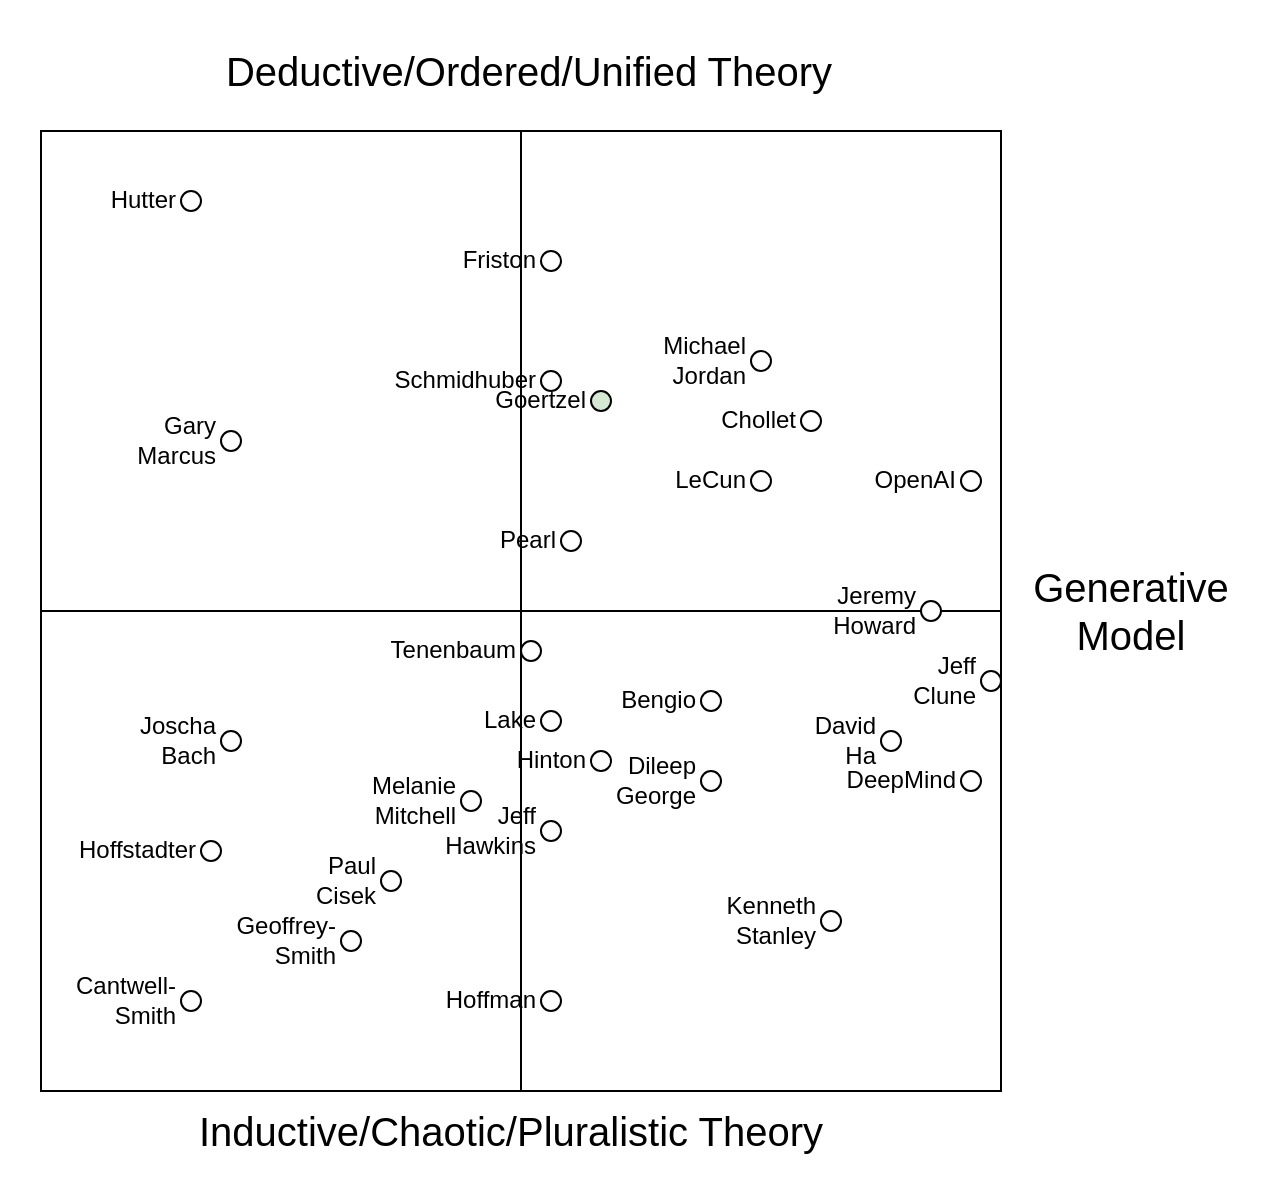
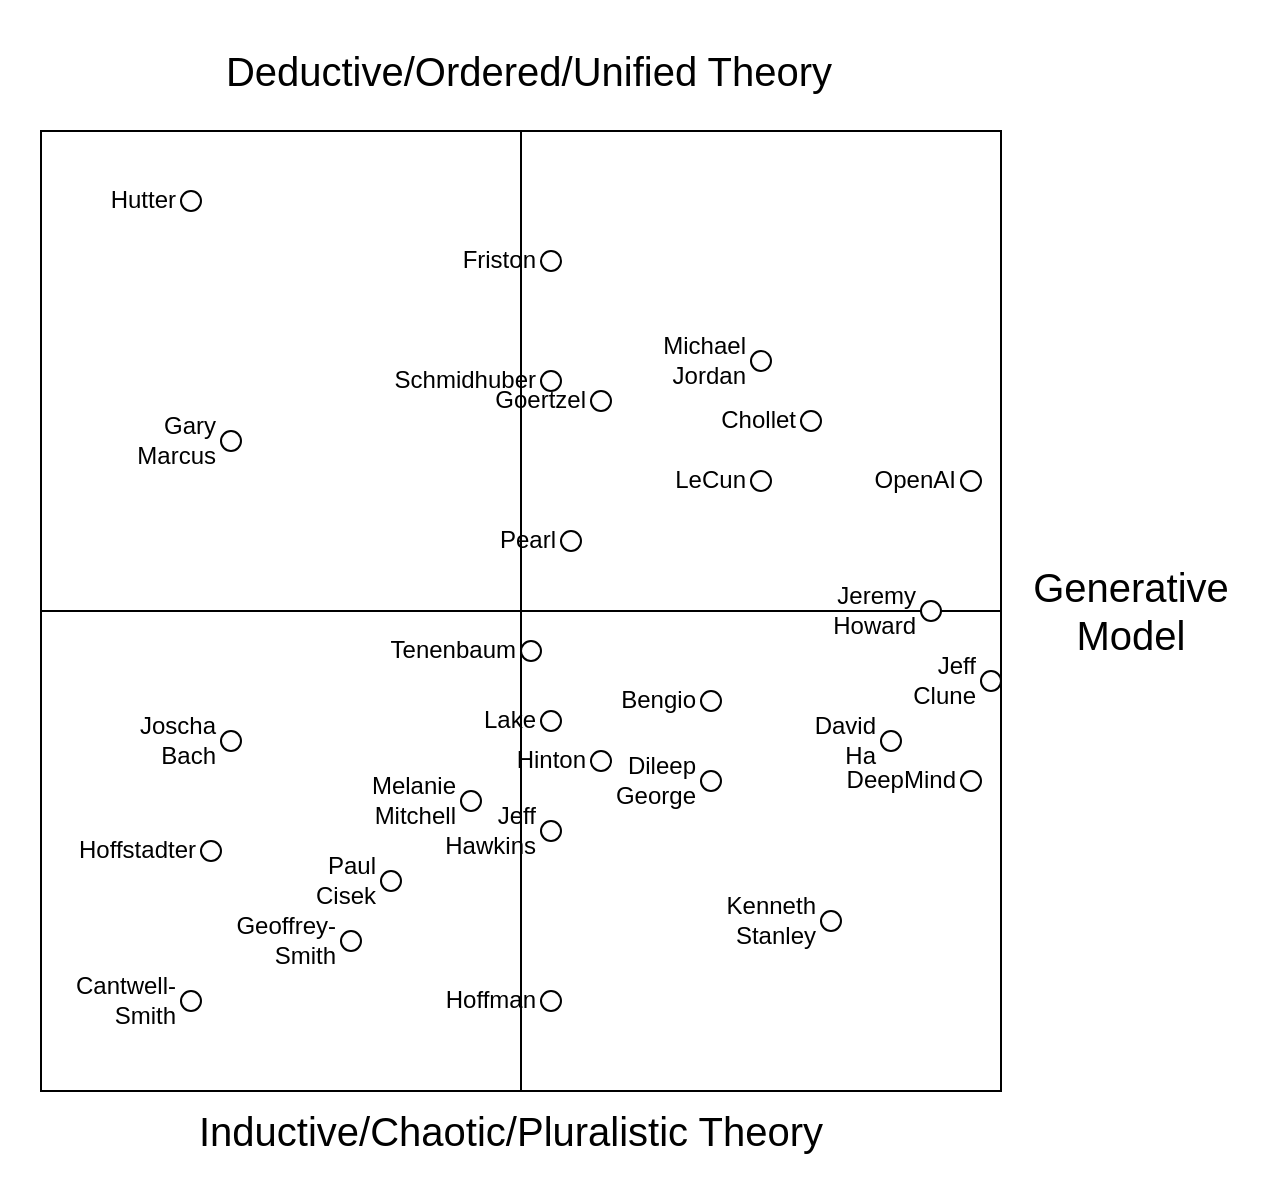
(601, 401) -> (601, 401)
